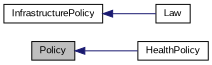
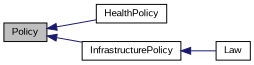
none -> (69, 40)
